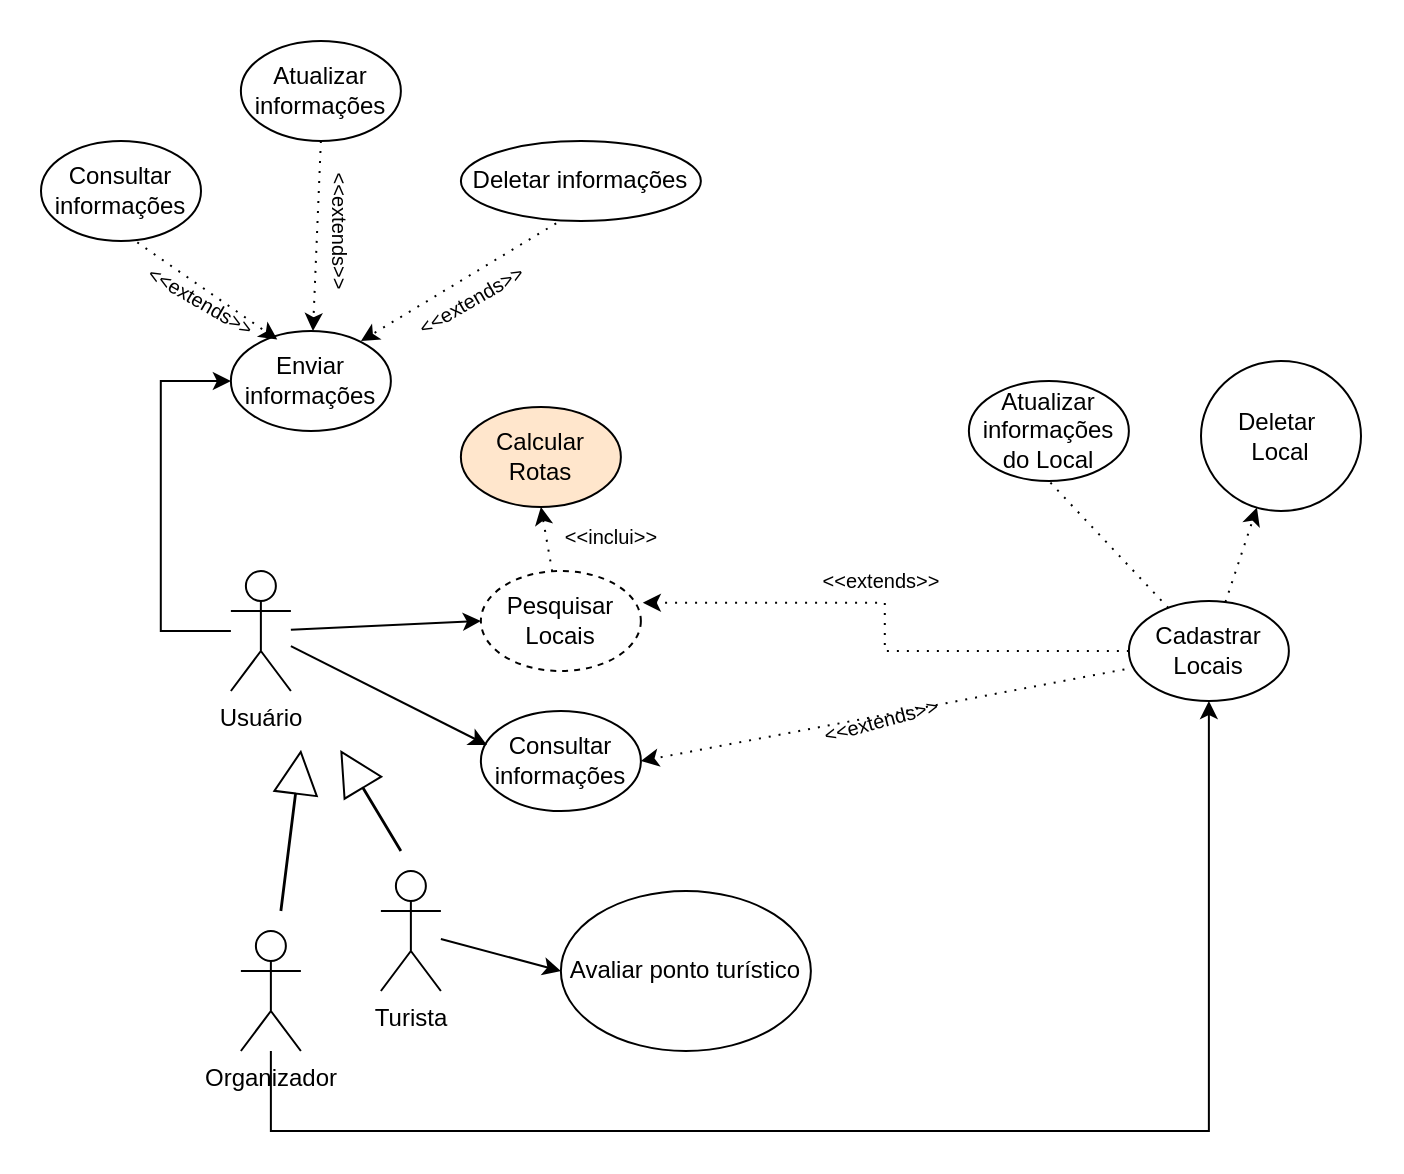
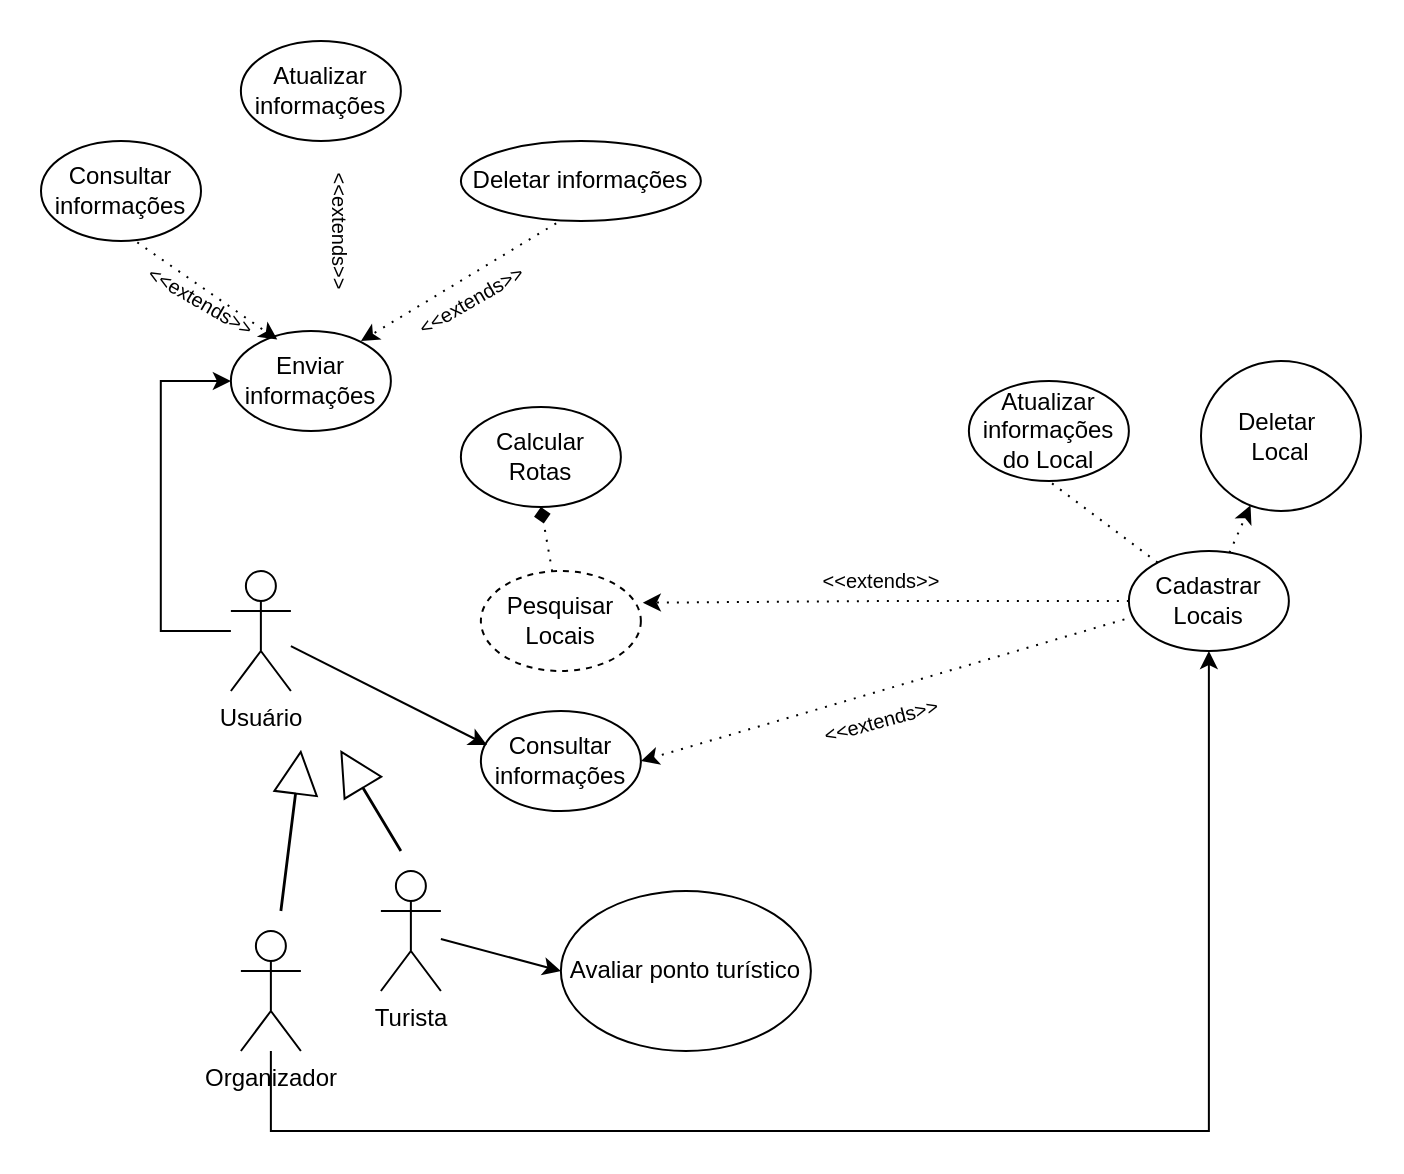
(317, 229) -> none
(541, 457) -> (541, 457)
(543, 522) -> (544, 523)
(611, 537) -> none
(379, 626) -> none
(1209, 651) -> (1209, 601)
